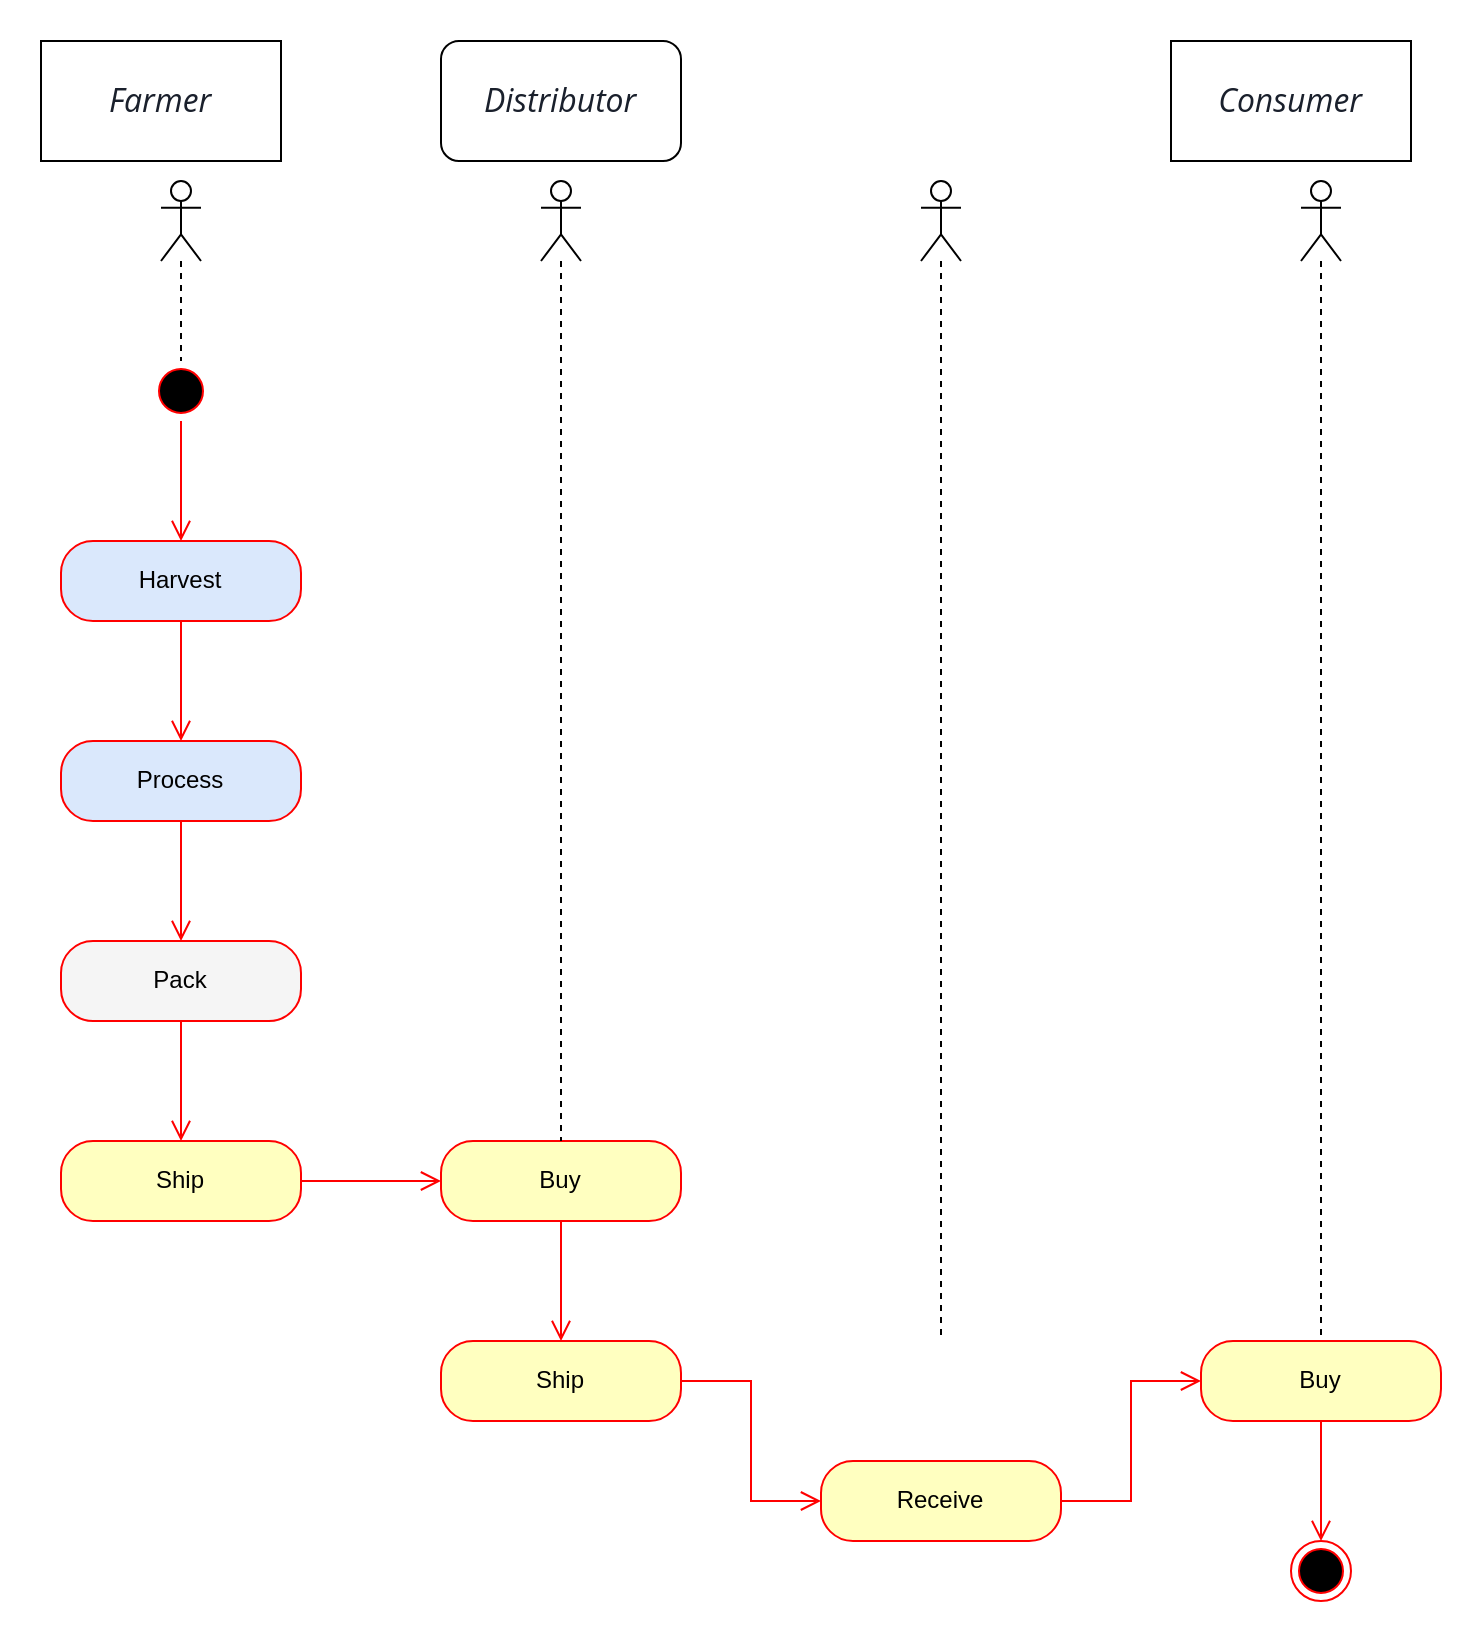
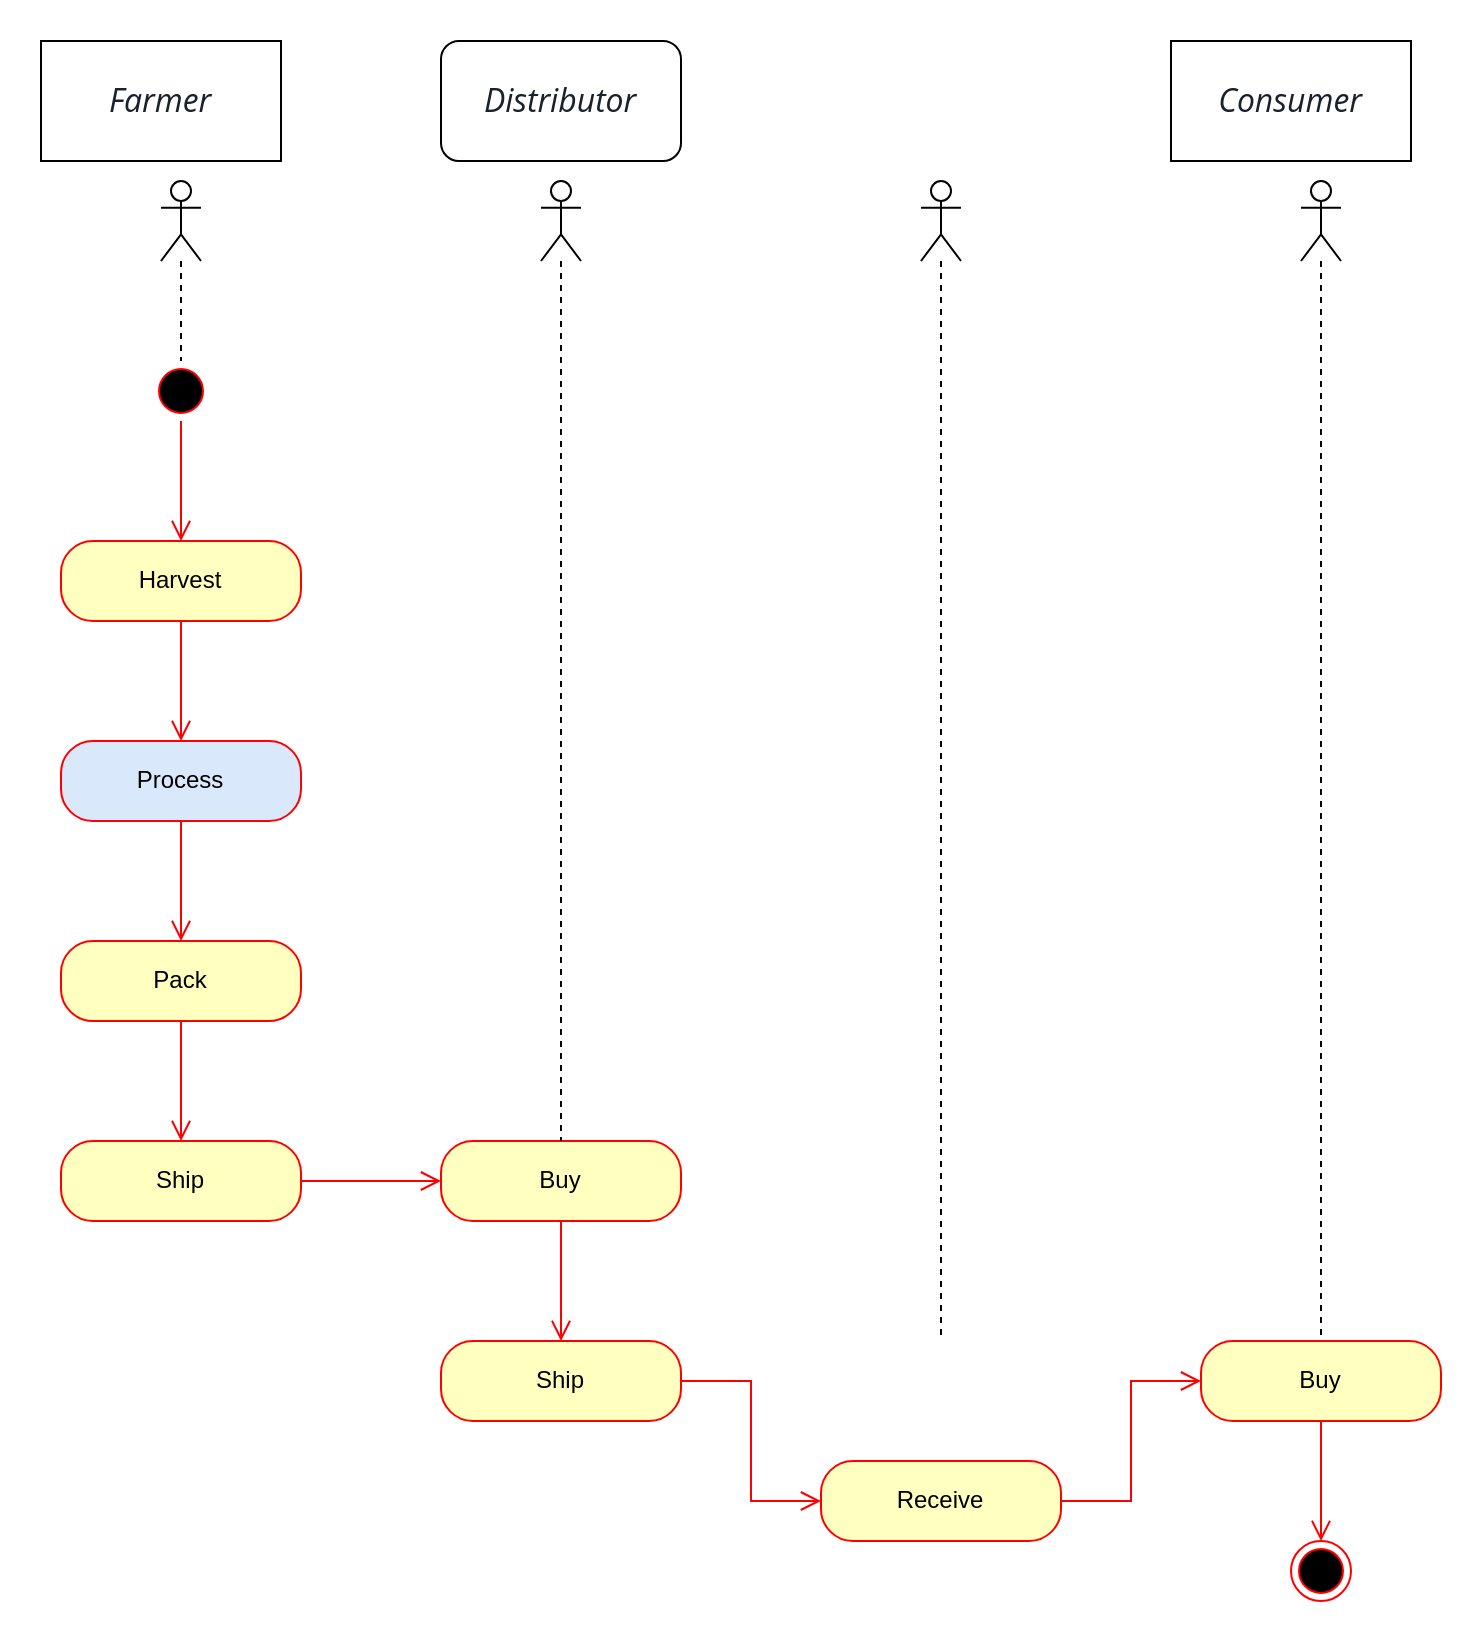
(181, 581) -> (181, 581)
(181, 981) -> (181, 981)
